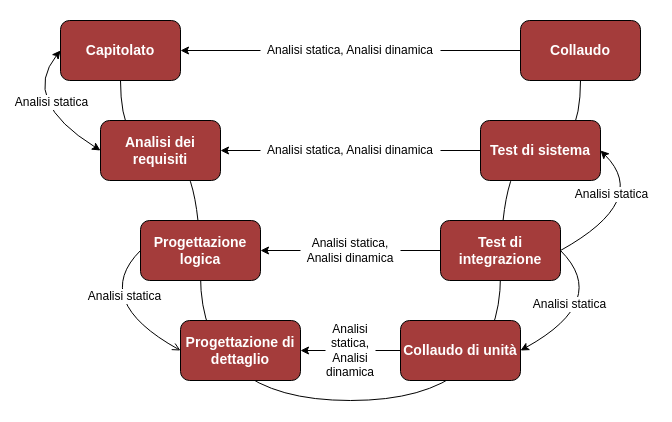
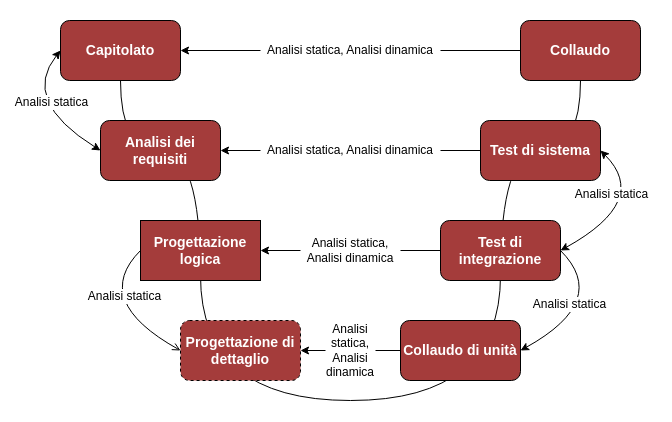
(566, 247) -> (568, 246)
(201, 251) -> (201, 251)
(241, 351) -> (241, 351)
